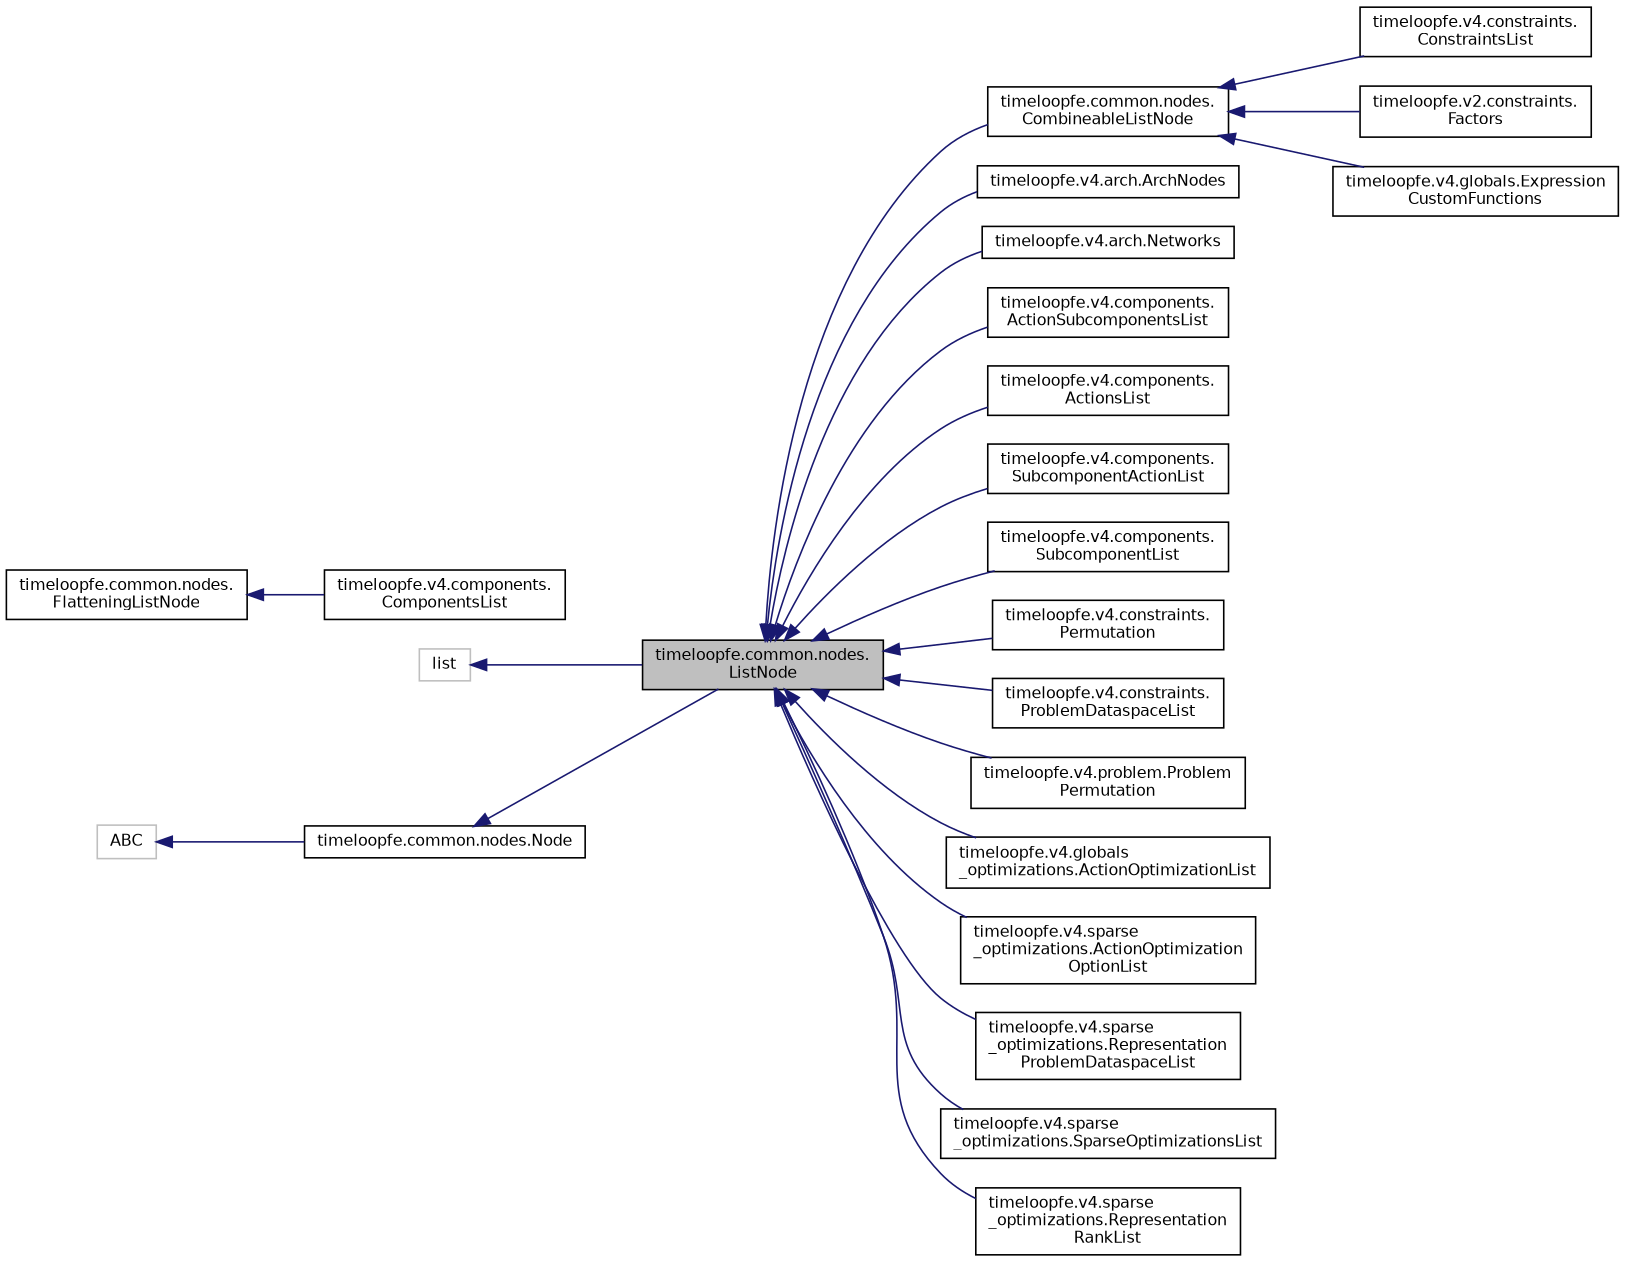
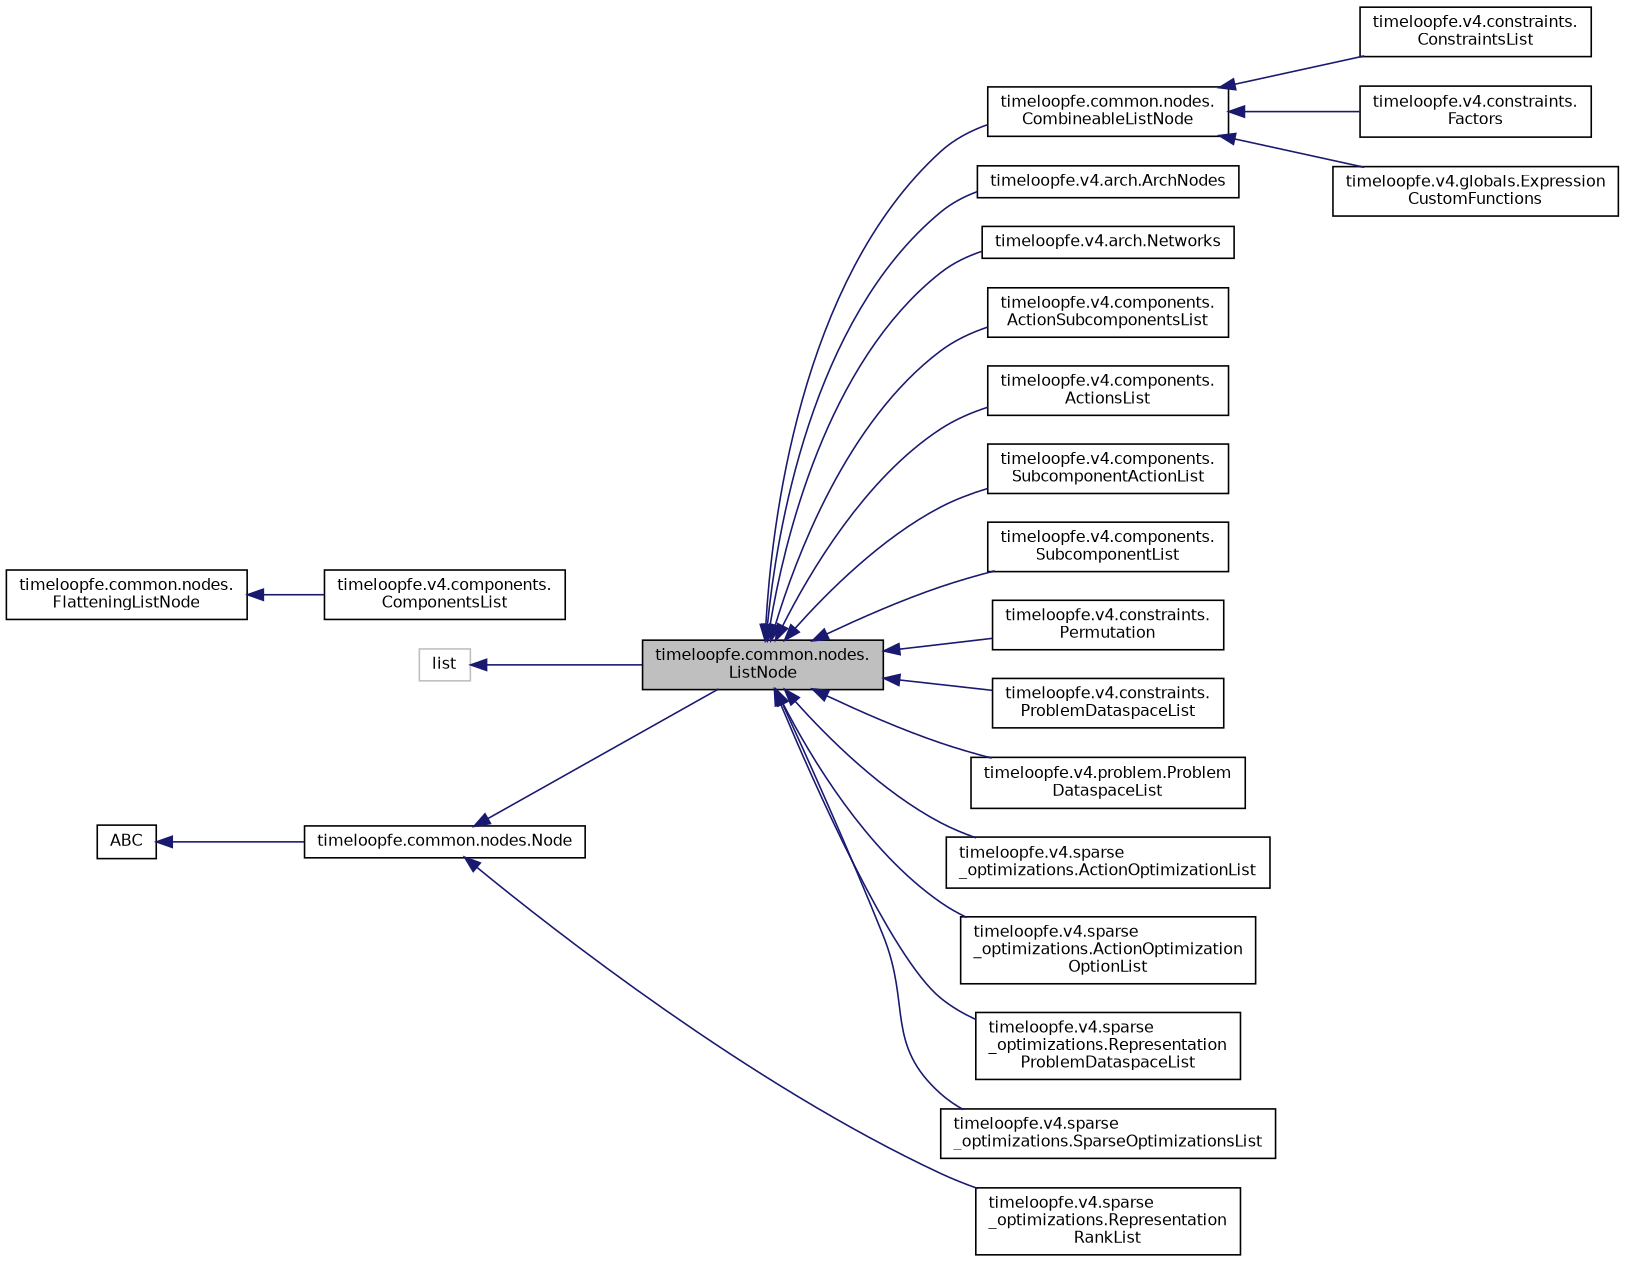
(1476, 112) -> (1476, 112)
(1108, 783) -> (1108, 783)
(127, 842) -> (127, 842)
(1108, 863) -> (1108, 863)
(897, 1051) -> (717, 1045)
